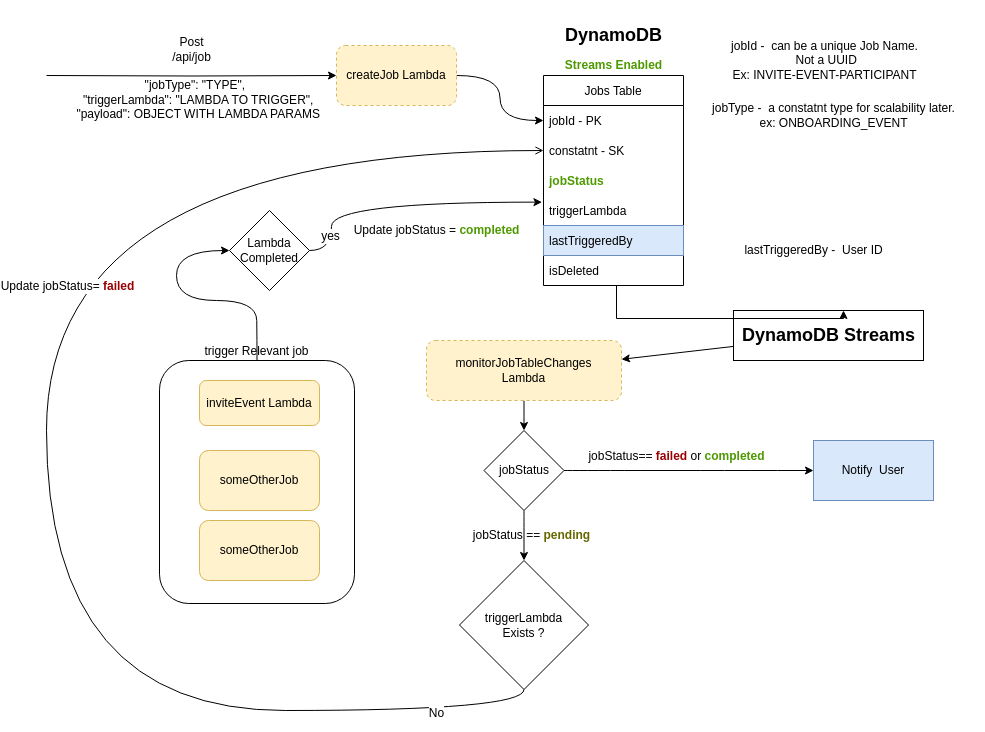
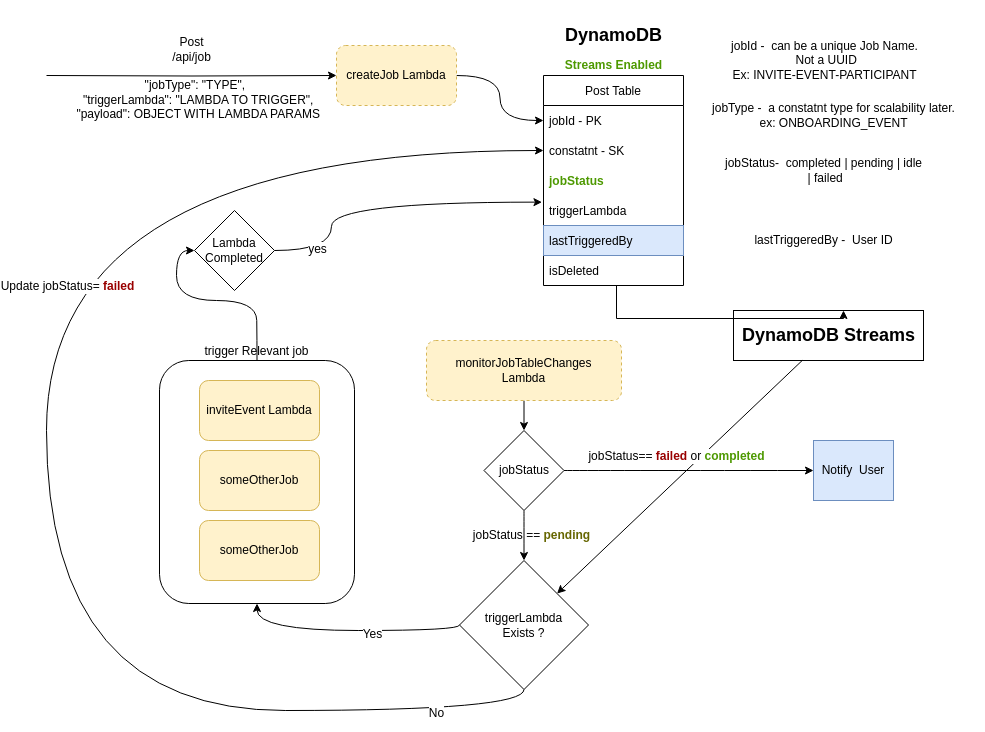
(613, 91) -> (613, 91)
(536, 151) -> (535, 151)
none -> (824, 171)
(437, 231) -> none
(270, 251) -> (235, 251)
(814, 251) -> (824, 241)
(681, 352) -> (628, 526)
(260, 403) -> (260, 411)
(874, 471) -> (854, 471)
none -> (356, 630)
